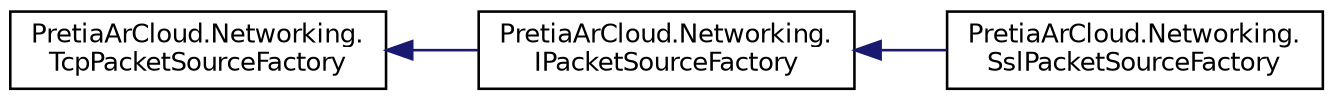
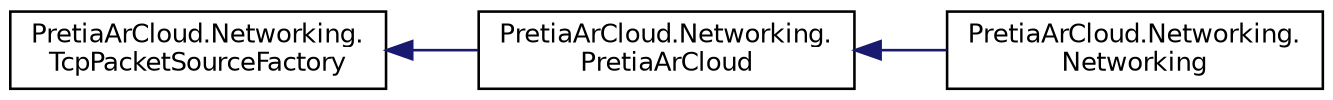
(667, 50) -> (667, 50)
(1135, 50) -> (1135, 50)
